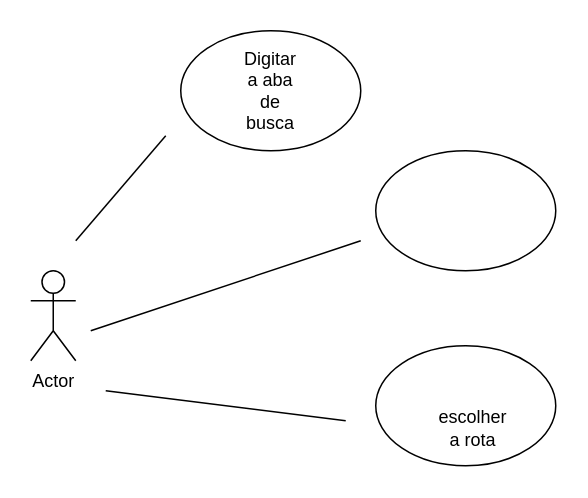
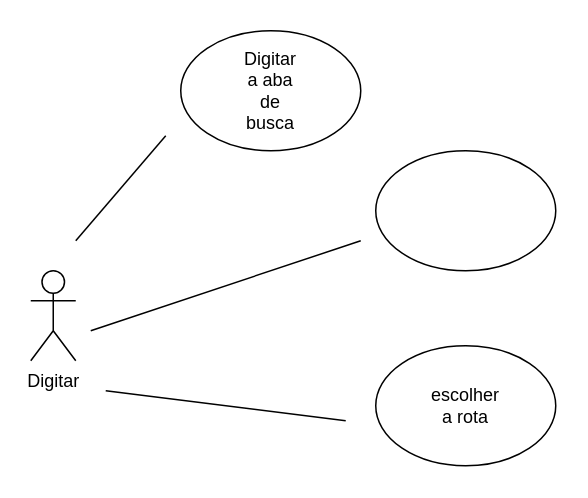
(54, 382) -> (54, 382)
(473, 428) -> (466, 406)
